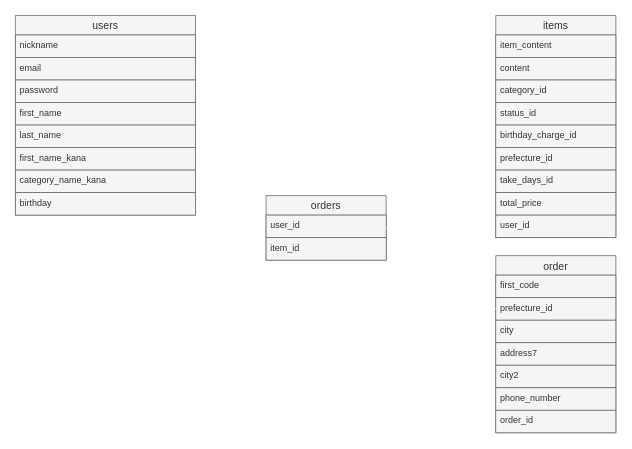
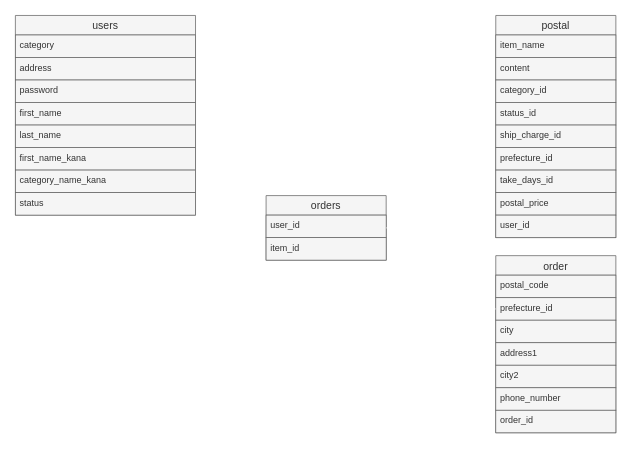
(555, 26) -> (555, 26)
(38, 45) -> (40, 45)
(529, 45) -> (521, 45)
(30, 68) -> (37, 68)
(543, 135) -> (532, 135)
(38, 203) -> (35, 203)
(525, 203) -> (527, 203)
(524, 285) -> (526, 285)
(520, 353) -> (520, 353)
